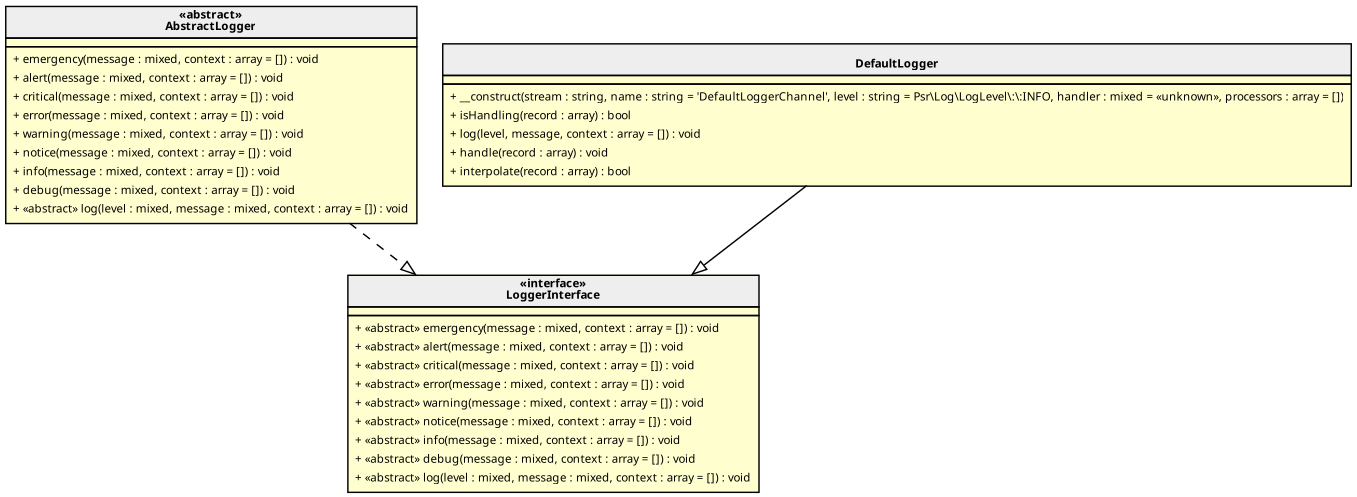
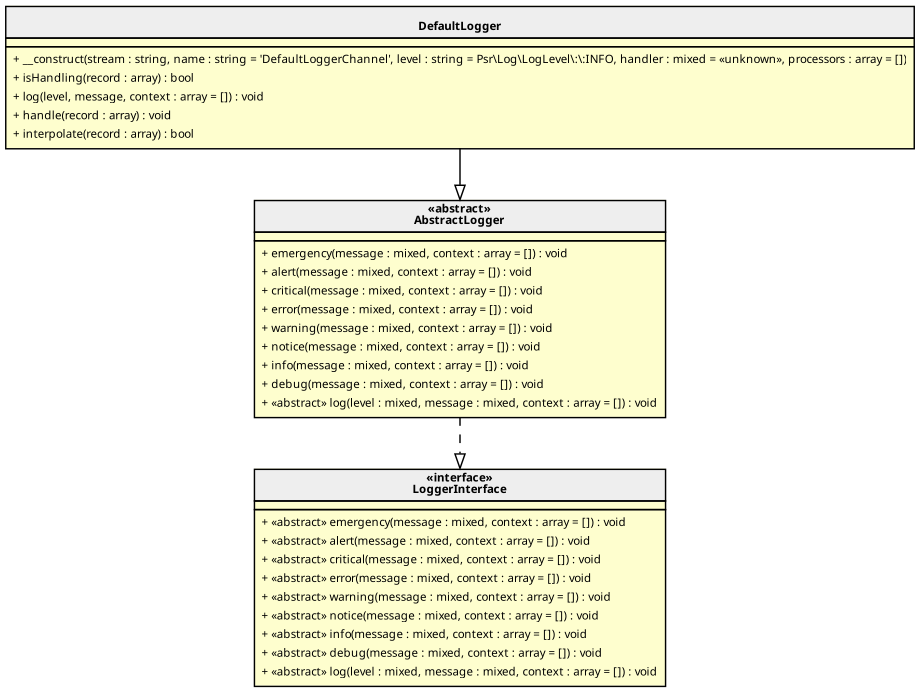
(755, 225) -> (460, 167)
